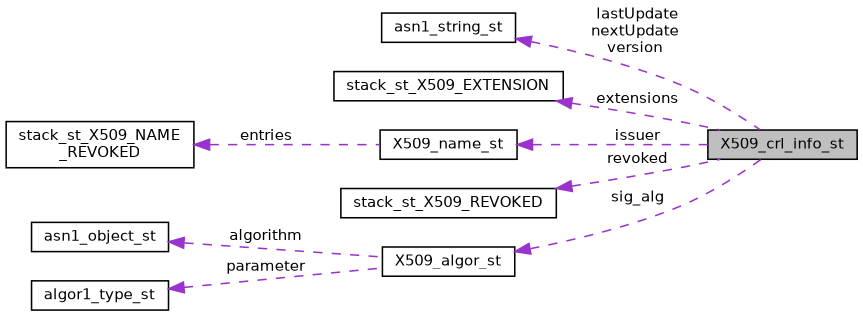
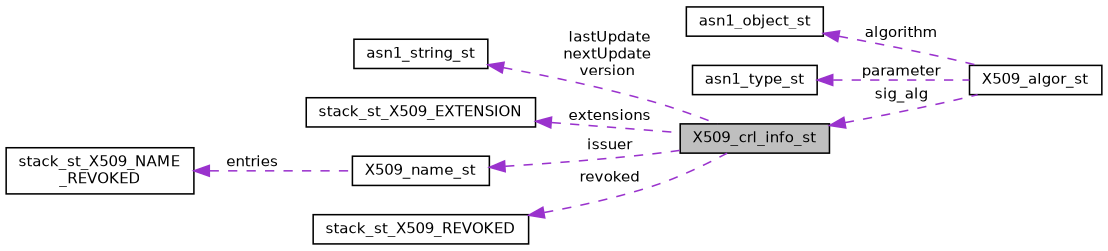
(651, 217) -> (911, 110)
(100, 295) -> (755, 80)
